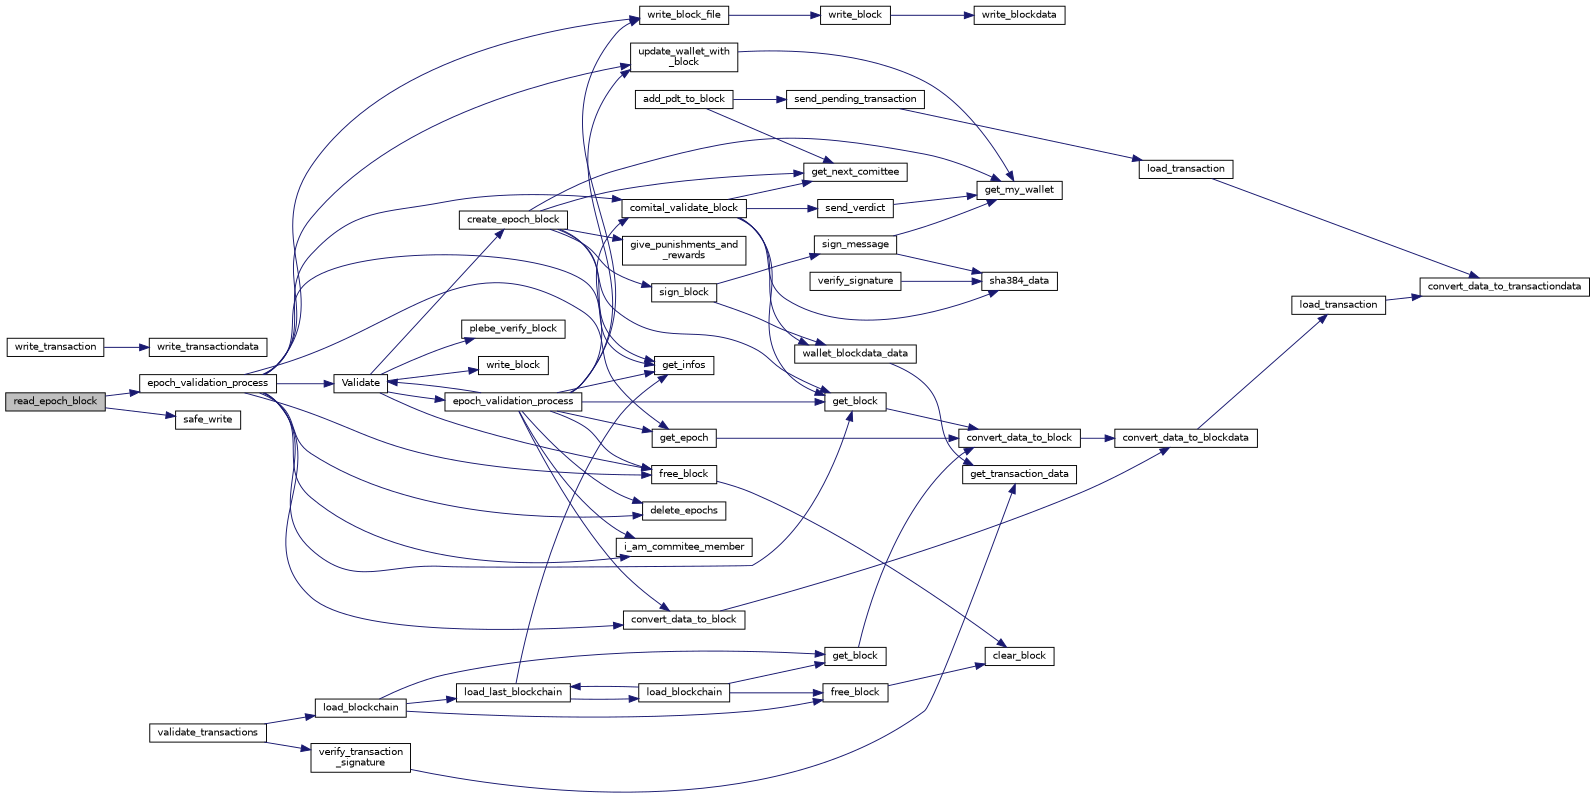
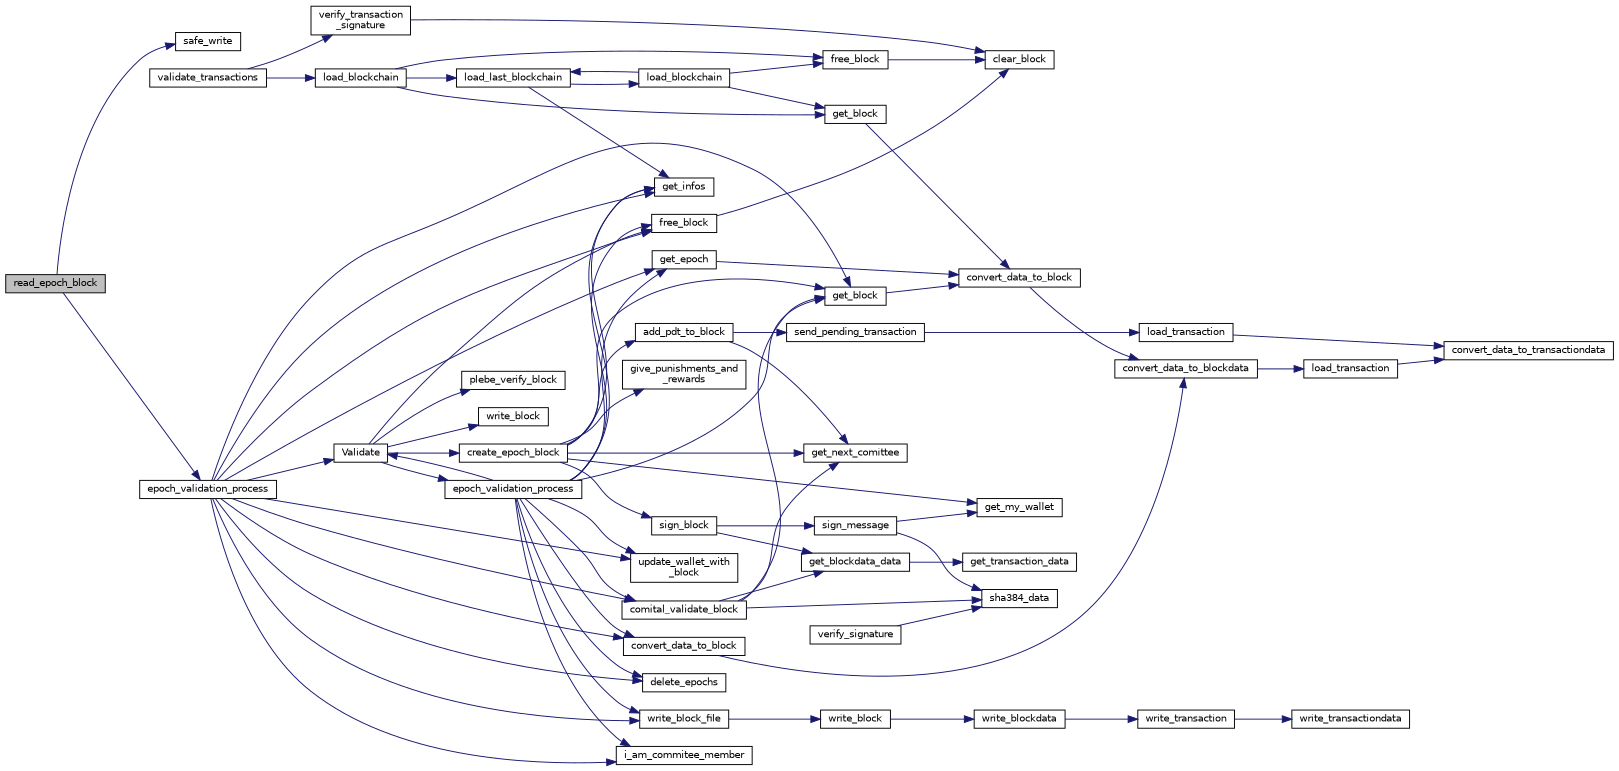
(894, 69) -> none
(856, 209) -> none
(856, 354) -> (856, 562)
none -> (599, 396)
none -> (1097, 719)
(791, 772) -> (694, 25)
